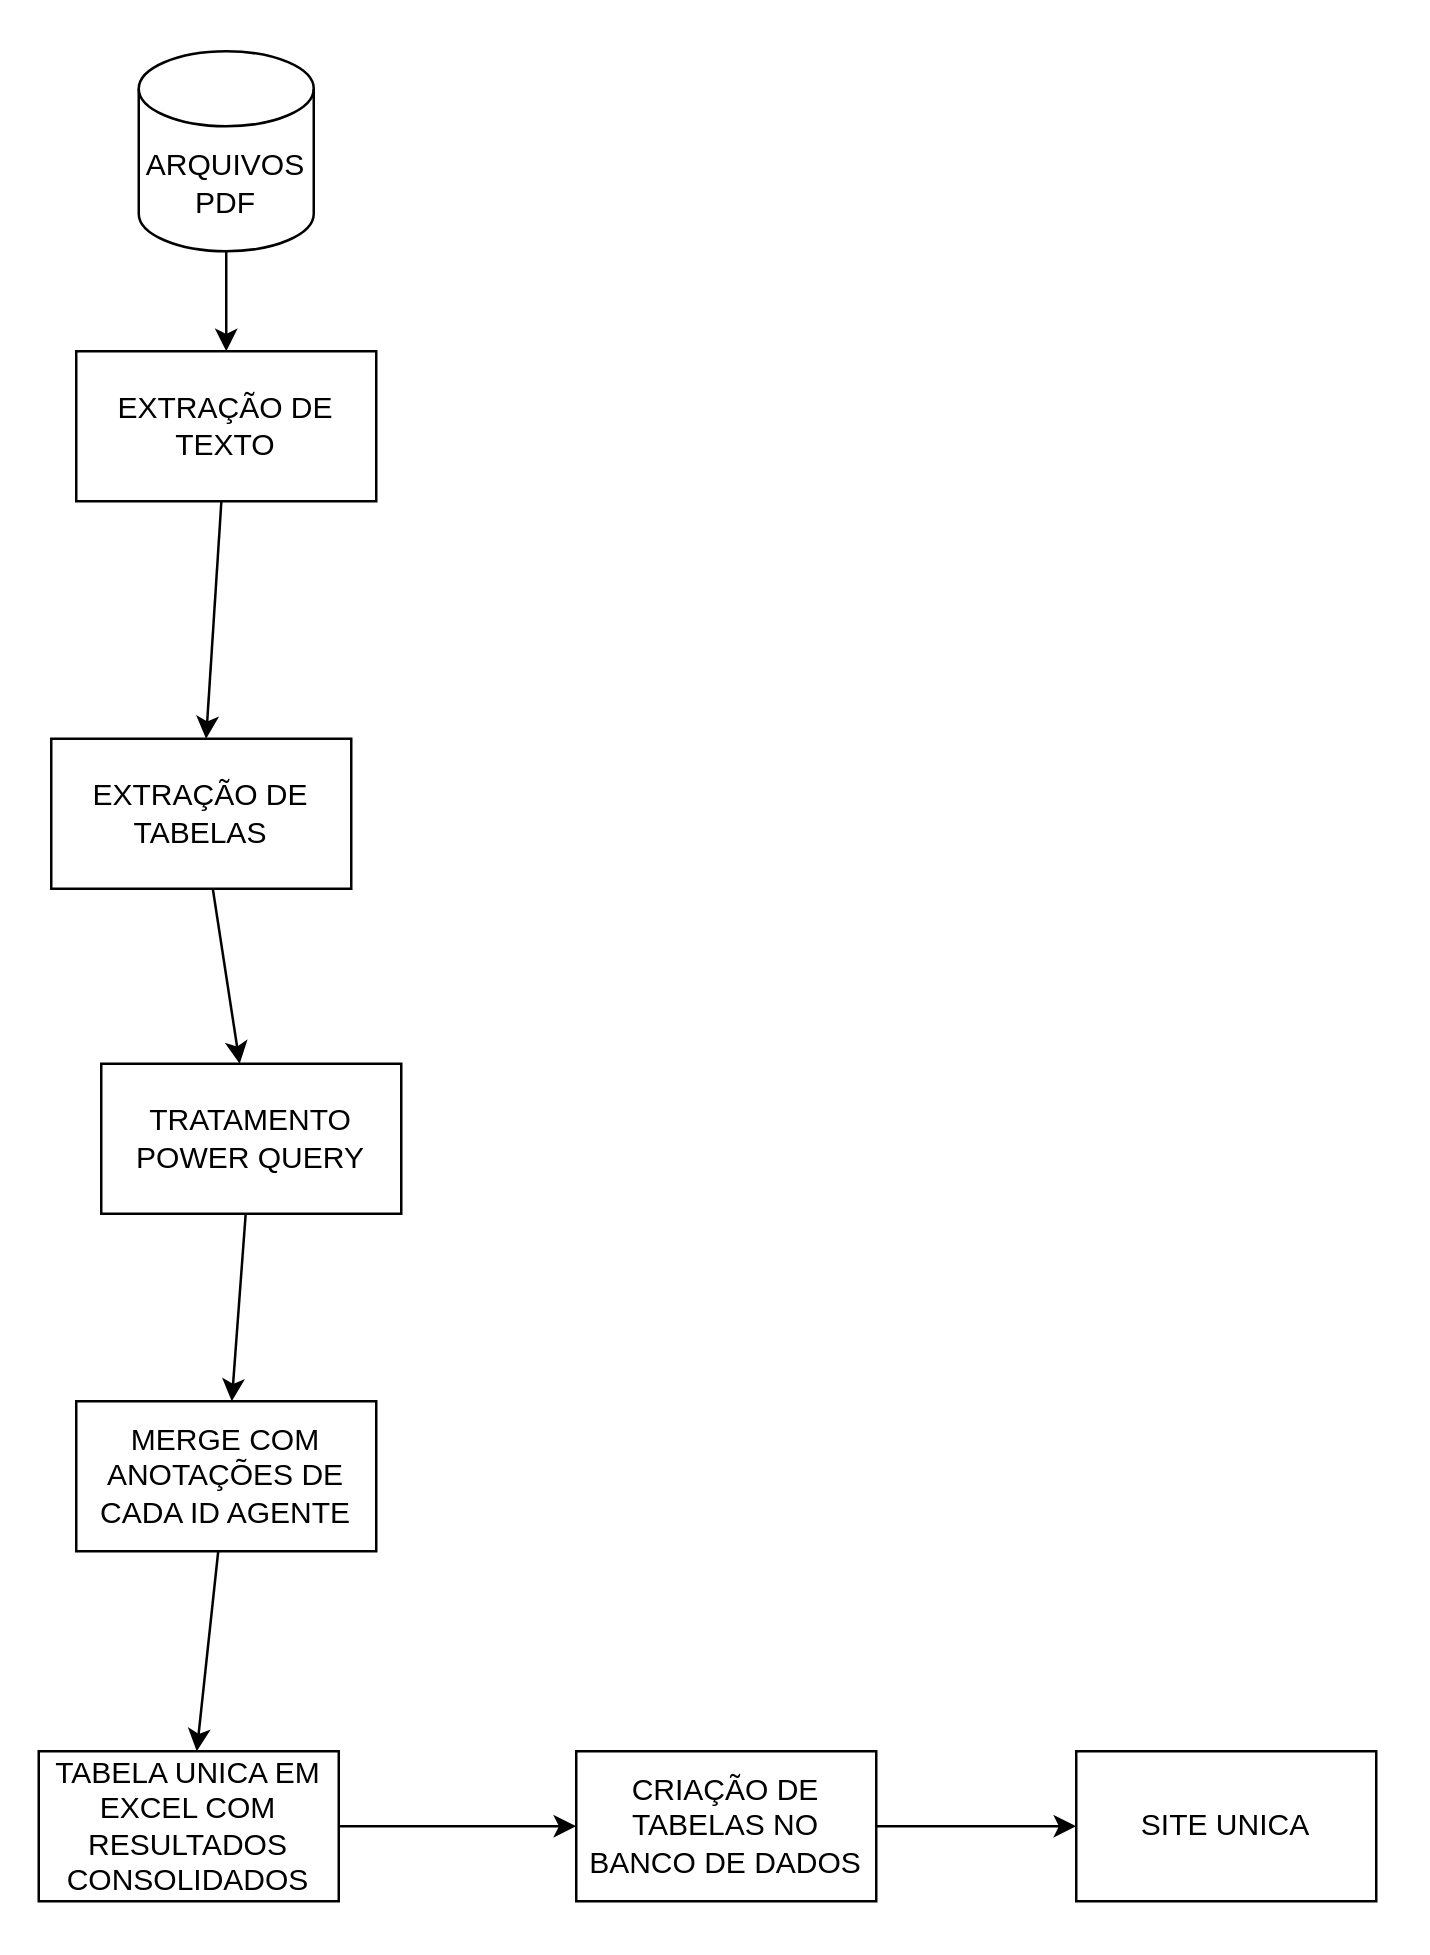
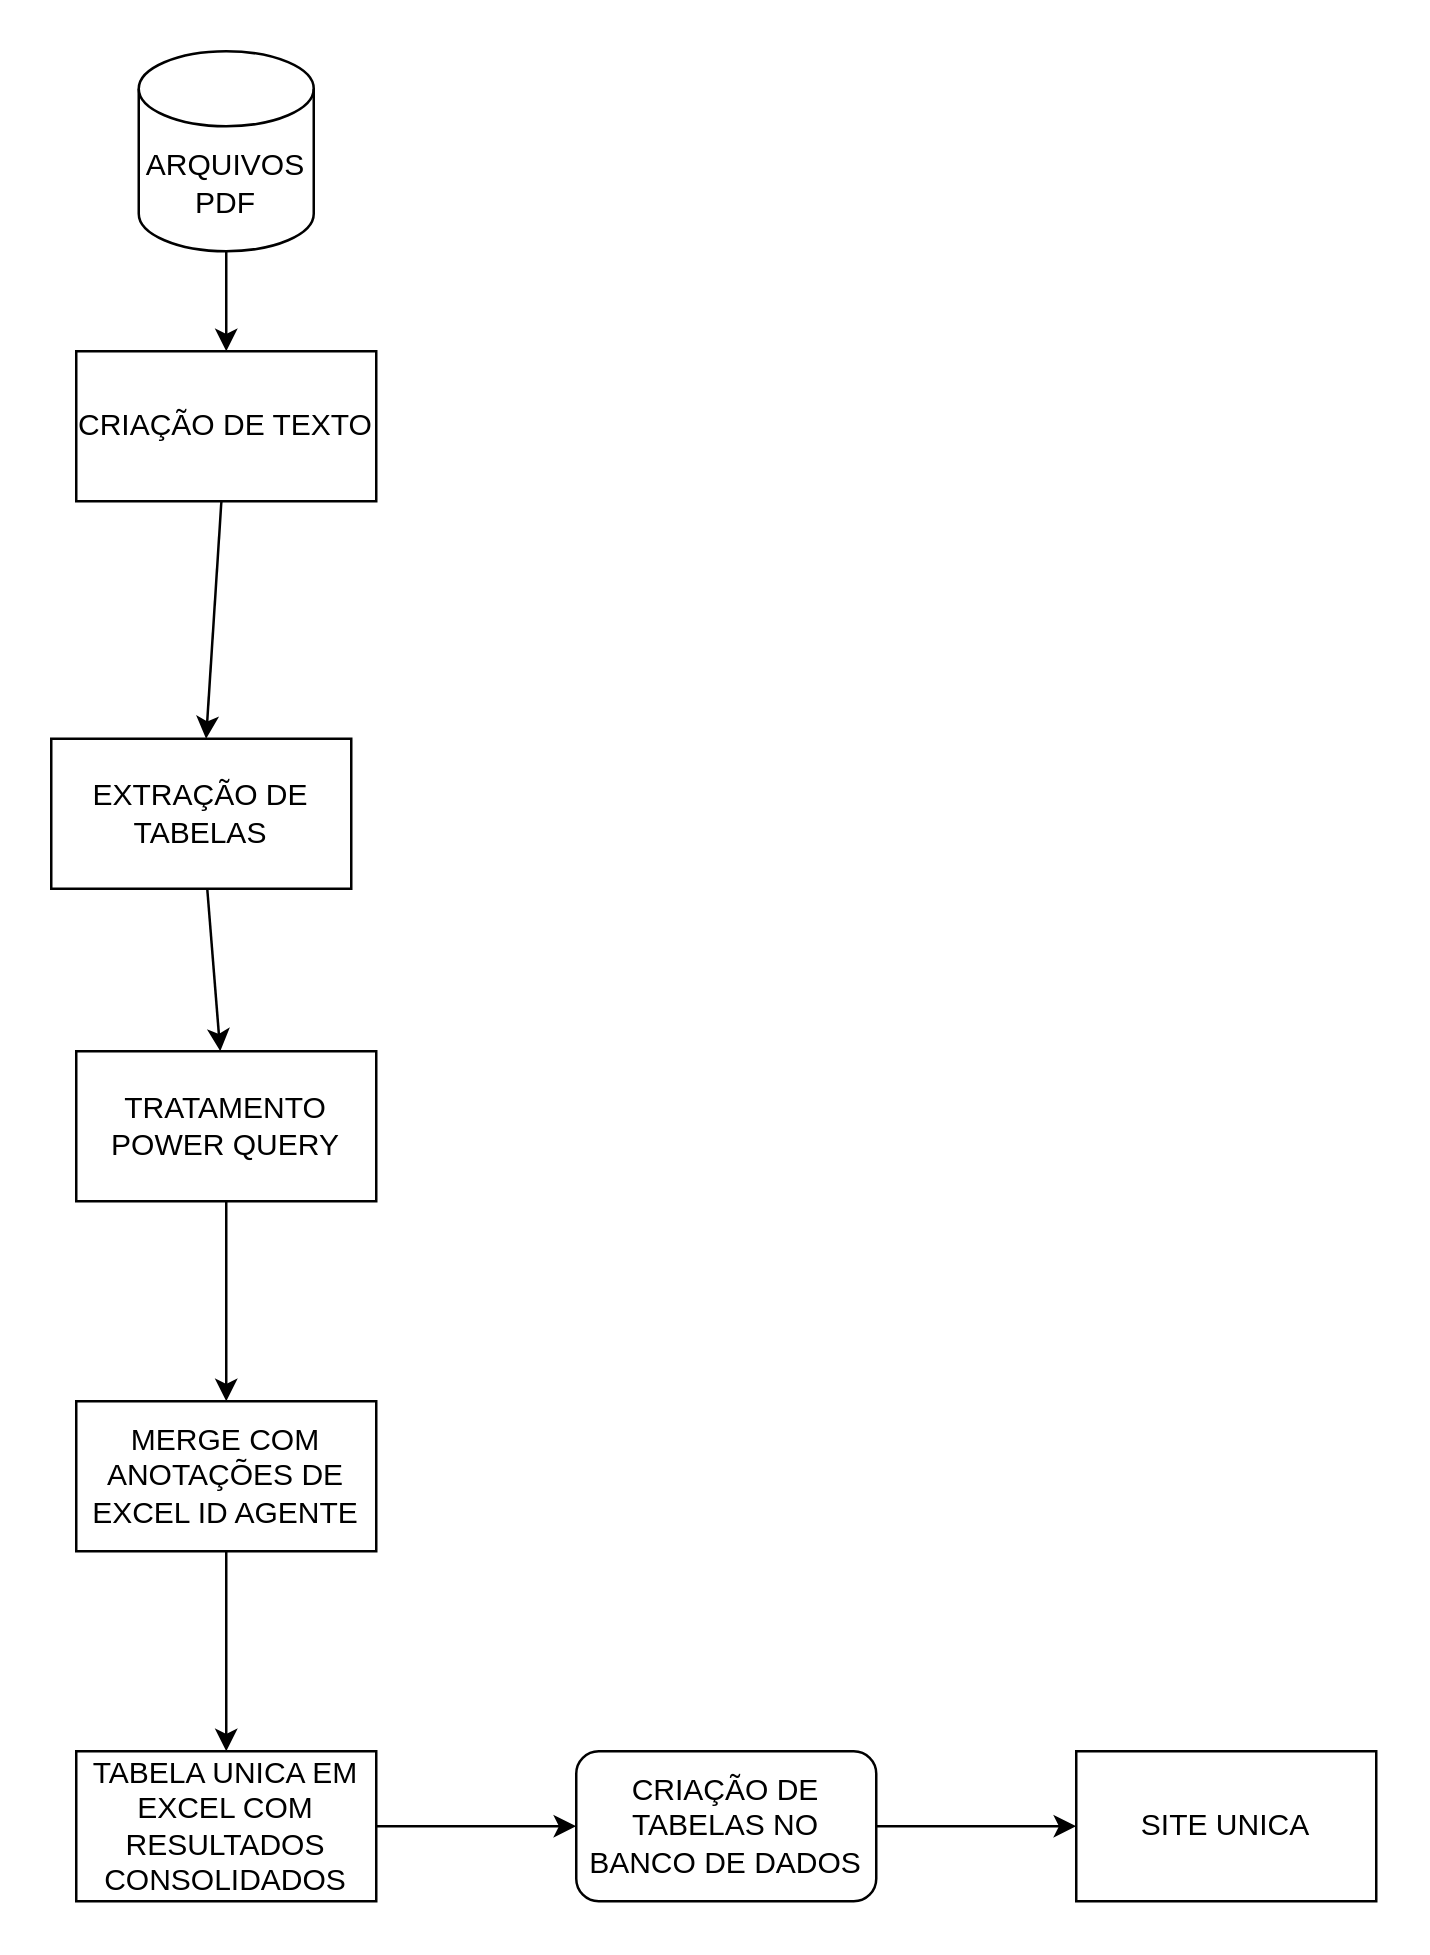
(226, 426) -> (226, 426)
(251, 1139) -> (226, 1126)
(226, 1476) -> (226, 1476)
(189, 1826) -> (226, 1826)
(726, 1826) -> (726, 1826)
